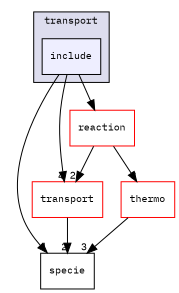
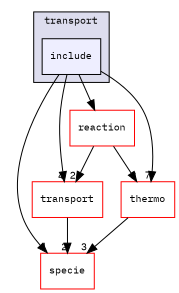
none -> (144, 112)
(67, 271) -> (67, 271)
